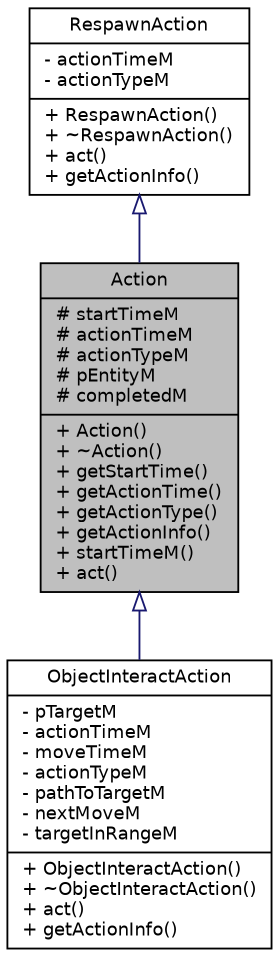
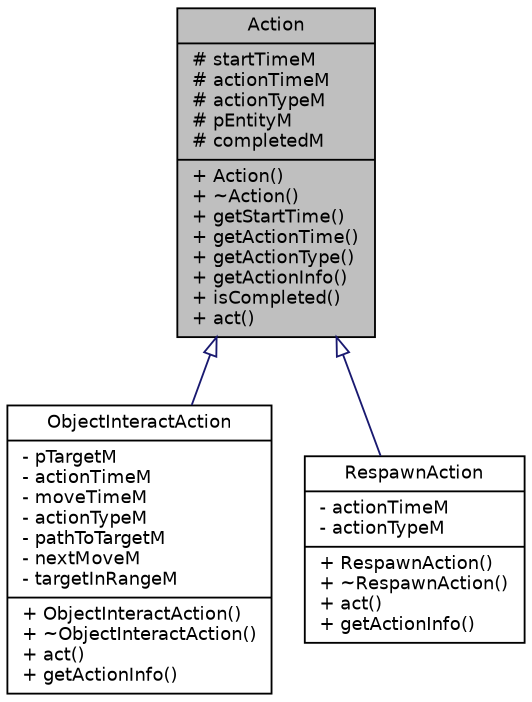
(139, 238) -> (362, 405)
(126, 553) -> (267, 298)
